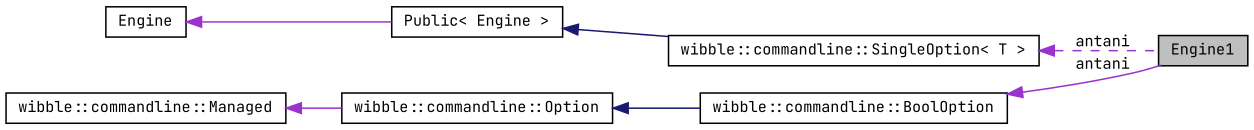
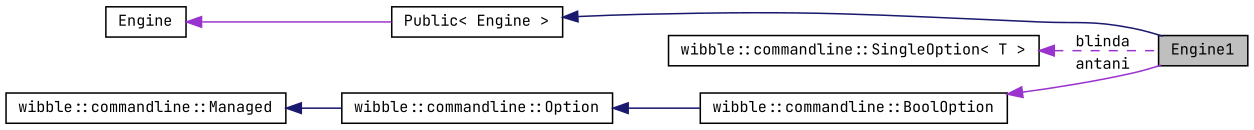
(623, 33) -> (871, 15)
(1099, 42) -> (1099, 42)
(321, 108) -> (321, 108)
